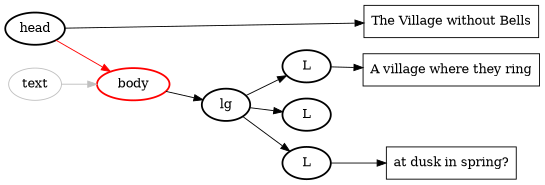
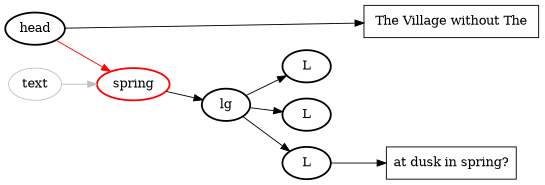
(451, 22) -> (451, 22)
(451, 70) -> none
(133, 84) -> (133, 84)
